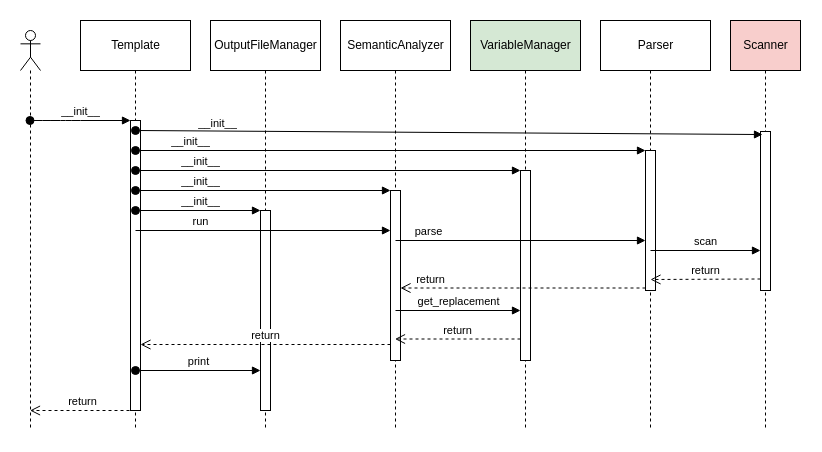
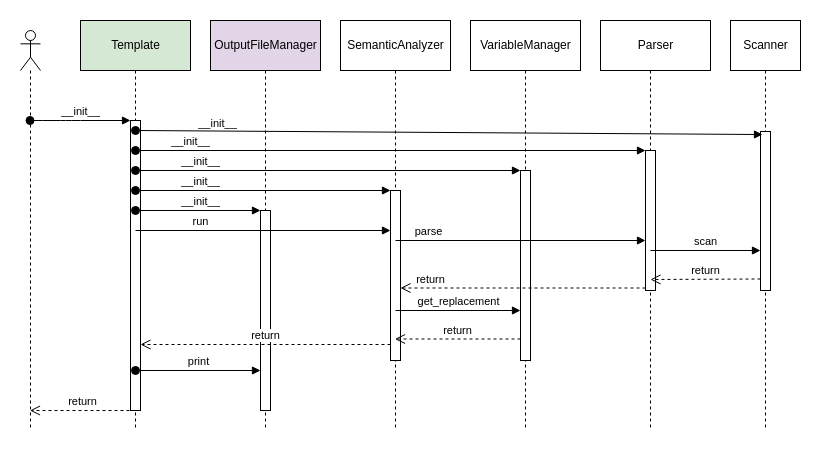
(136, 46) -> (136, 46)
(266, 46) -> (266, 46)
(526, 46) -> (526, 46)
(766, 46) -> (766, 46)
